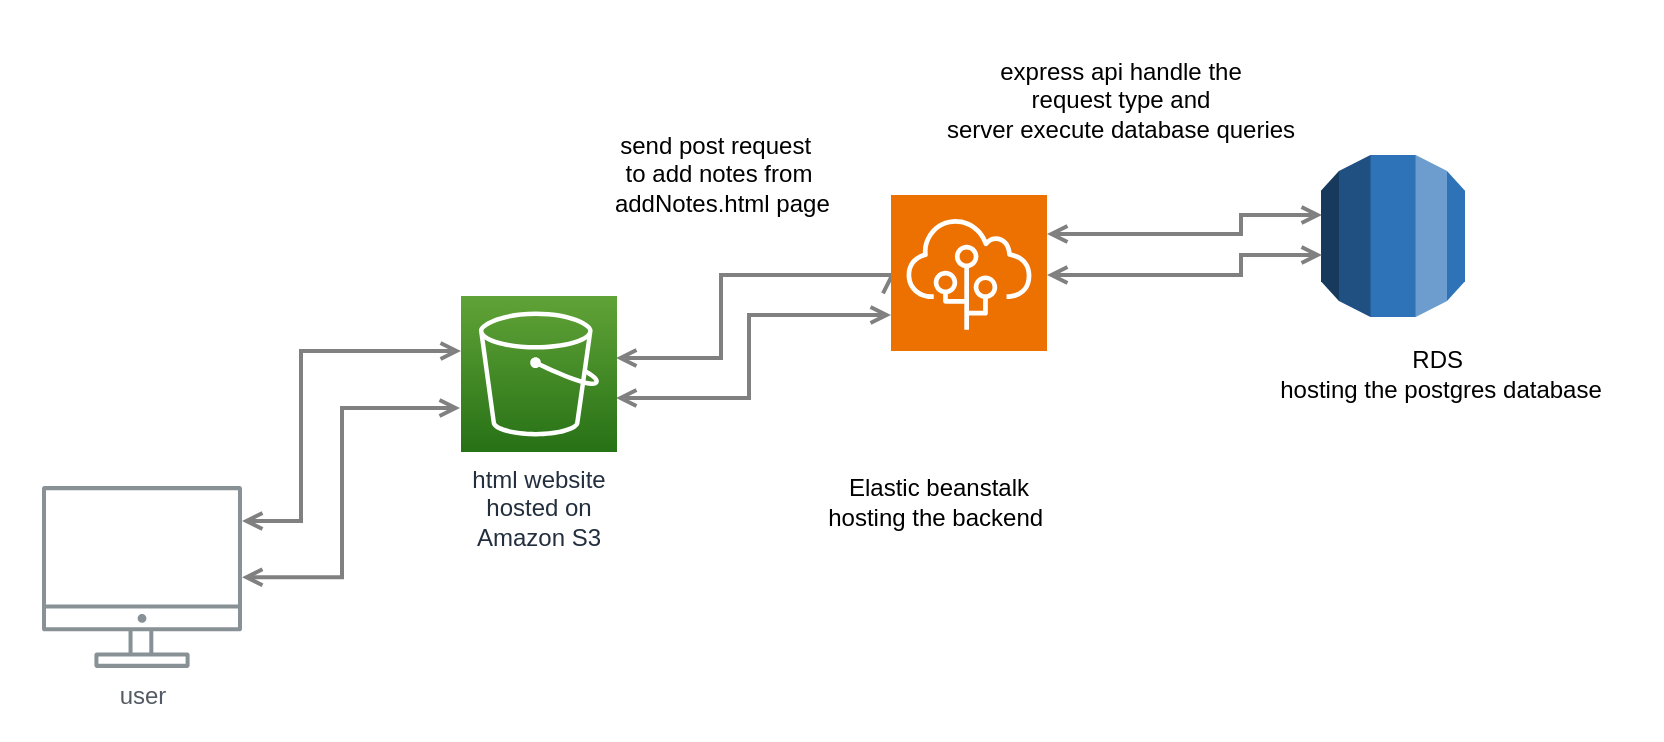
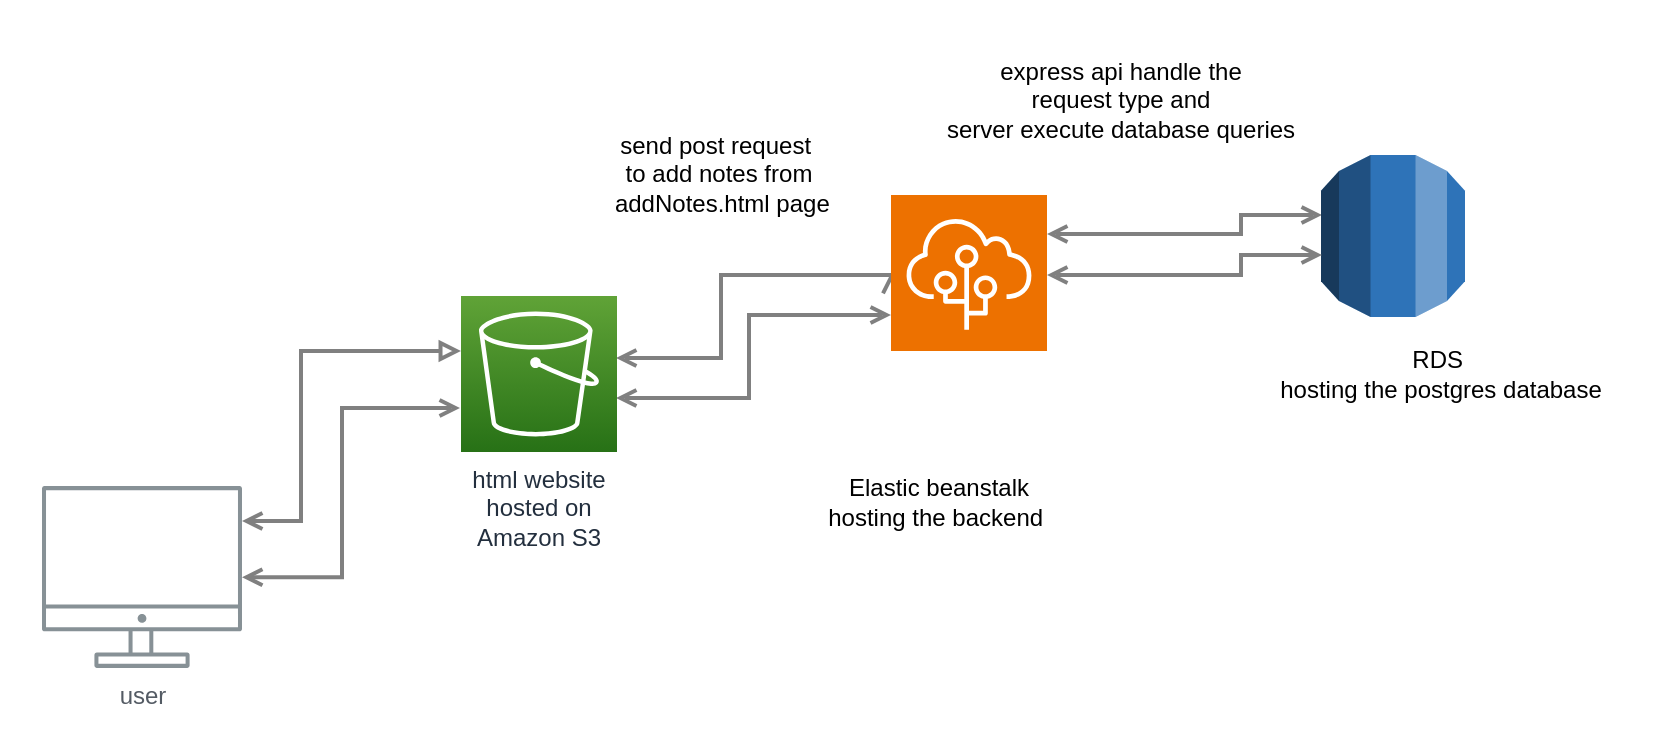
(444, 351) -> (439, 351)
